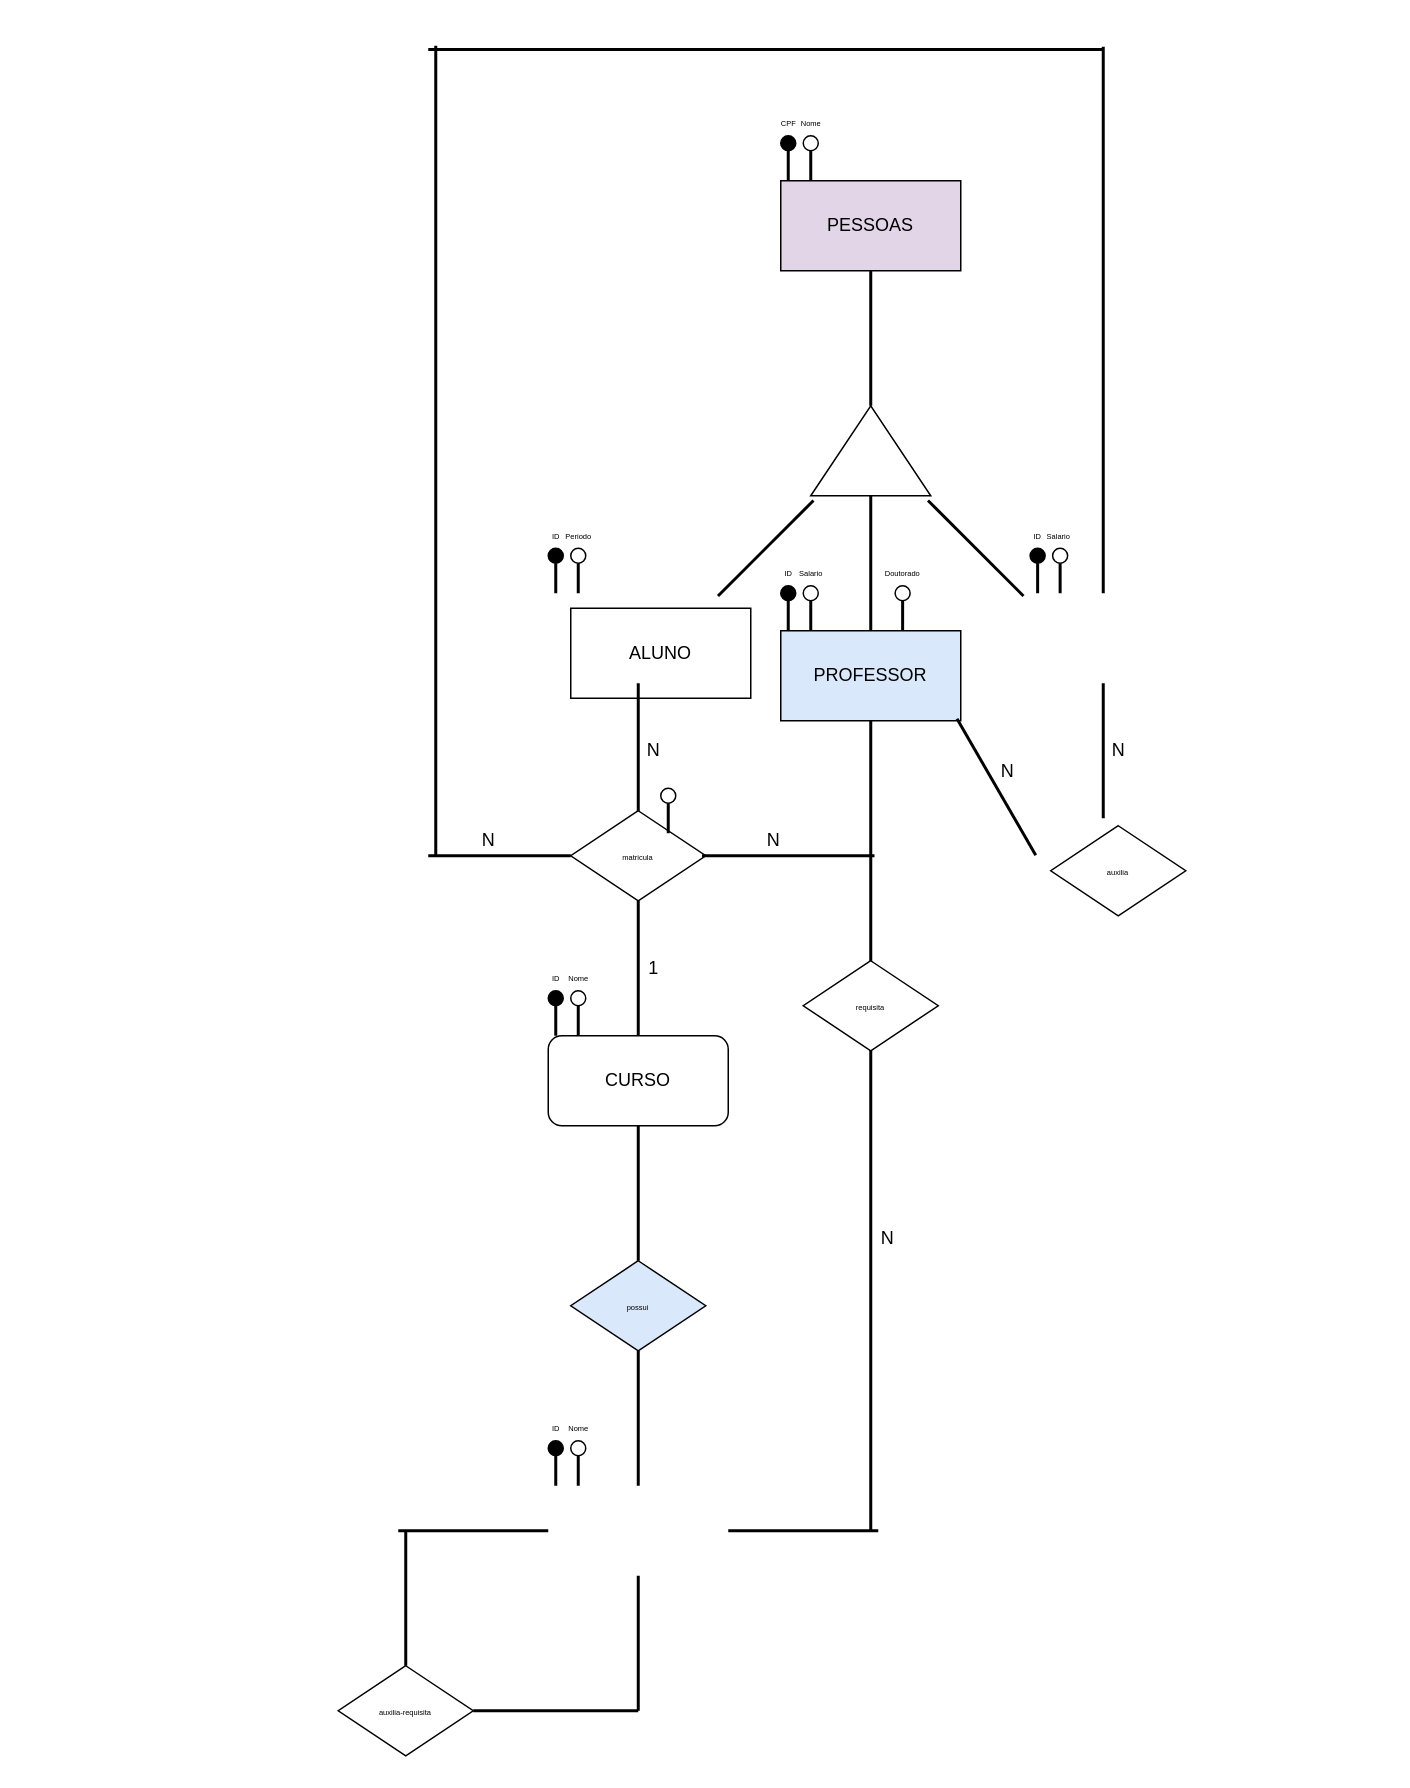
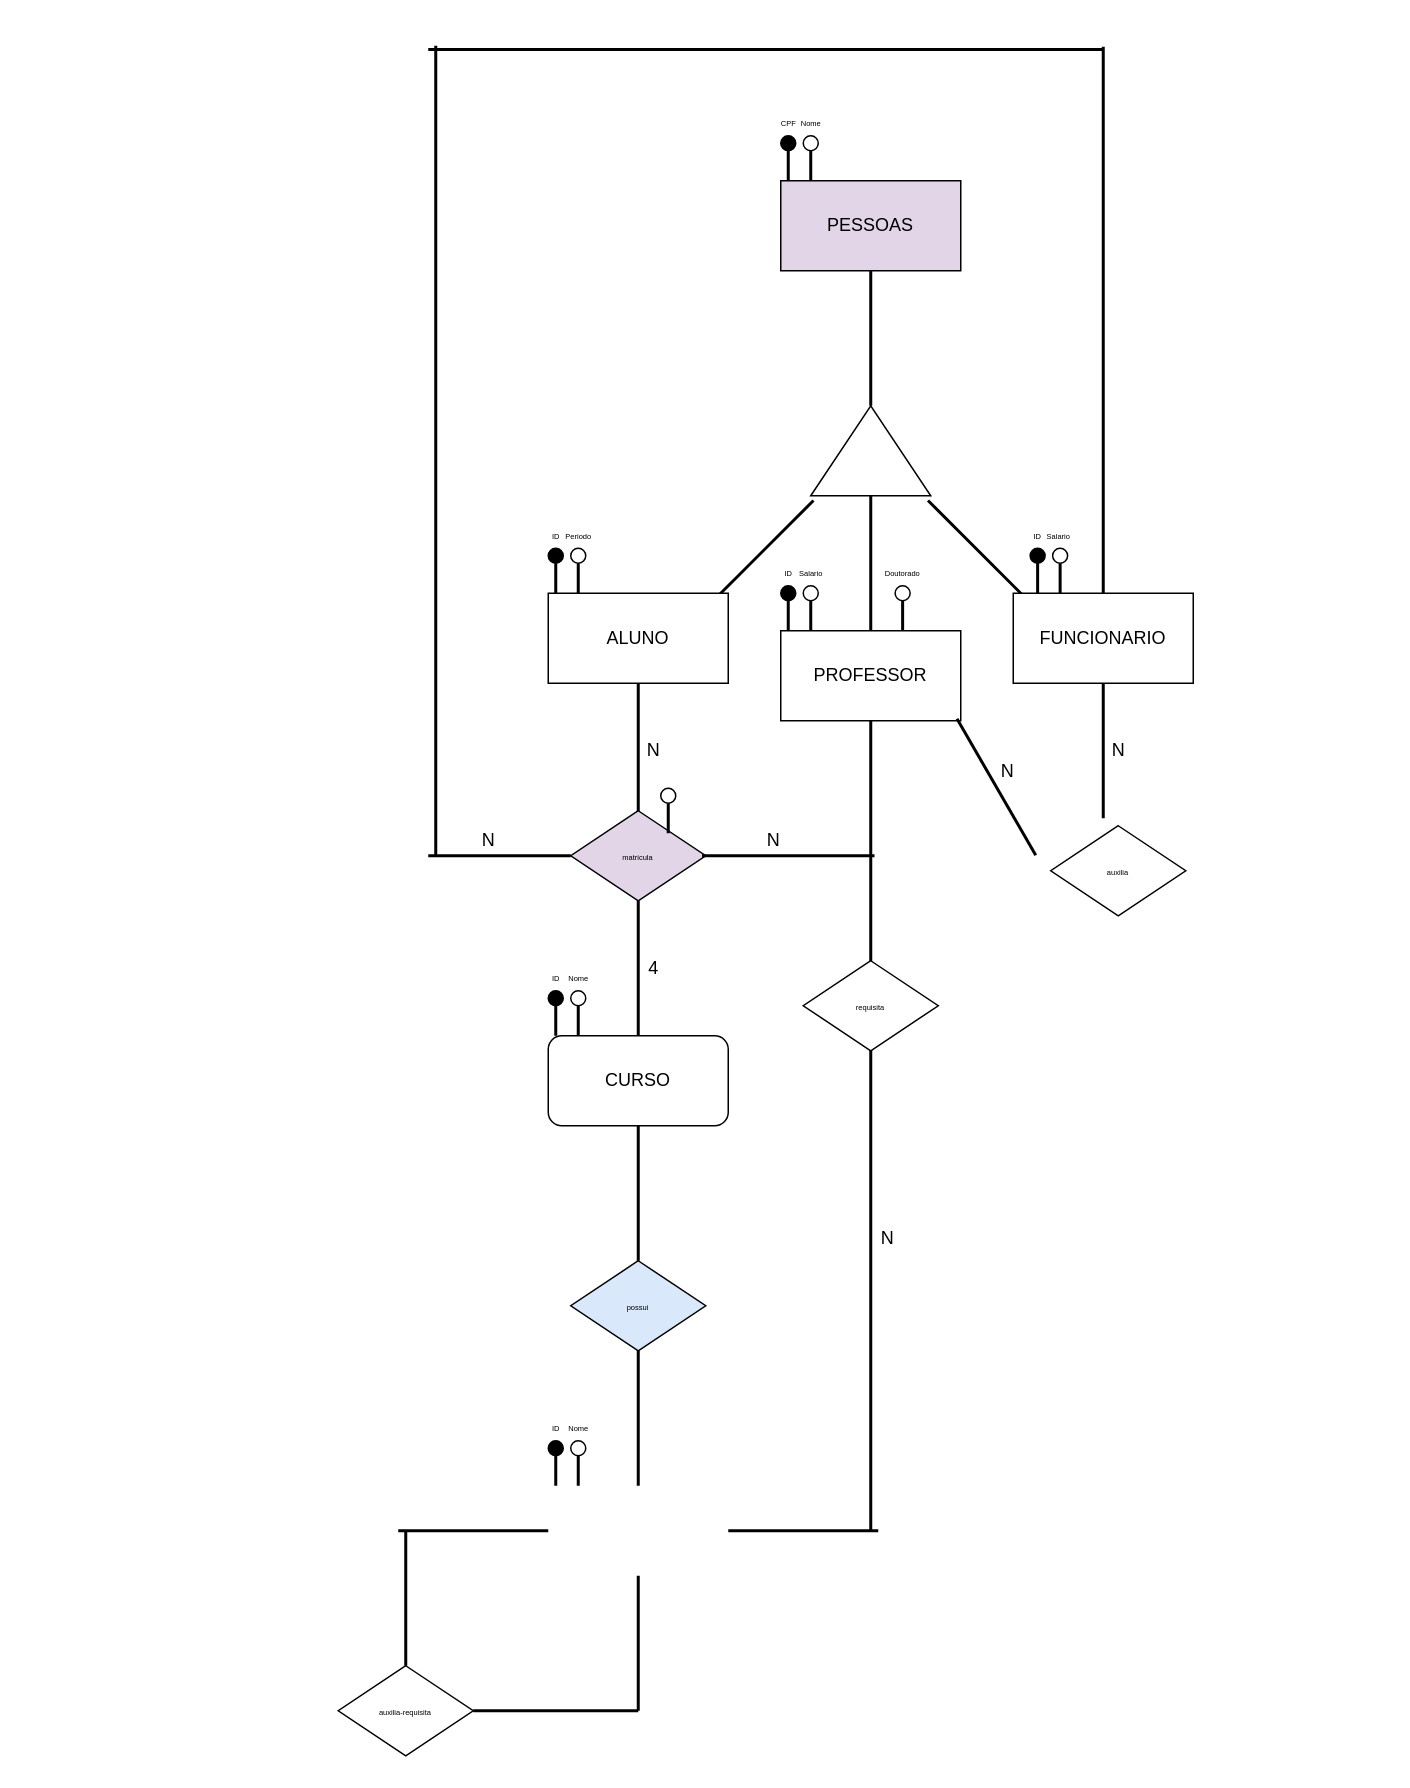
none -> (1103, 638)
(661, 653) -> (638, 638)
(871, 676) -> (871, 676)
(638, 856) -> (638, 856)
(654, 968) -> (654, 968)
